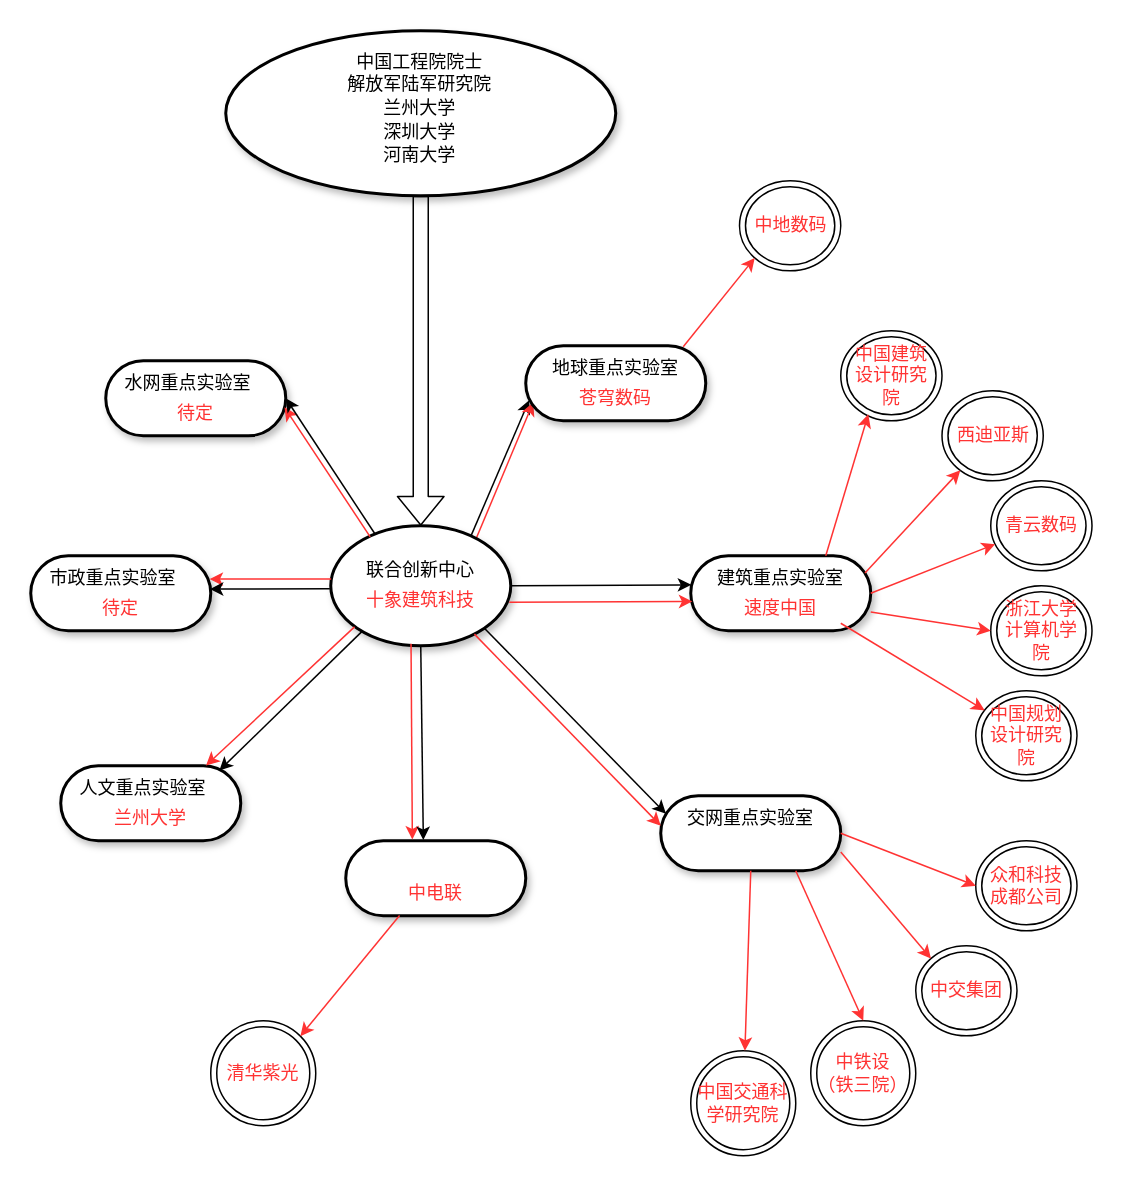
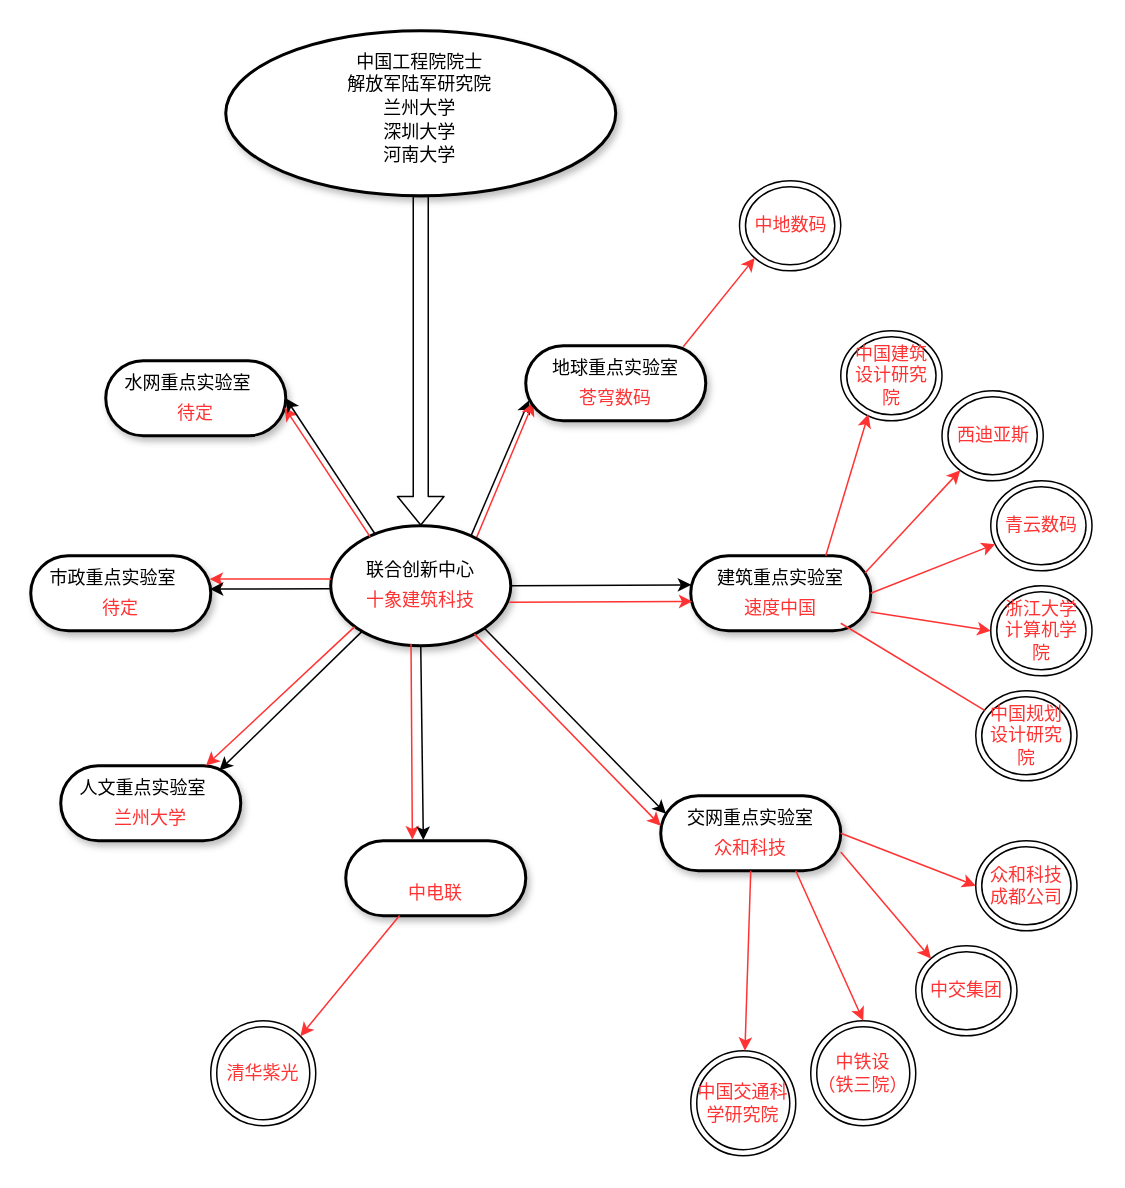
(975, 704) -> (979, 707)
none -> (751, 848)
